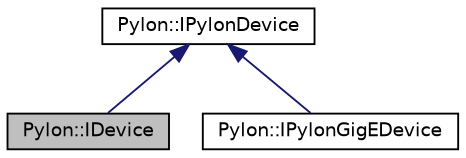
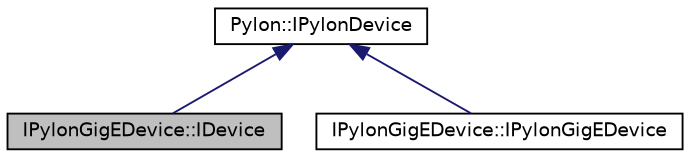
(88, 131) -> (145, 131)
(330, 131) -> (499, 131)
